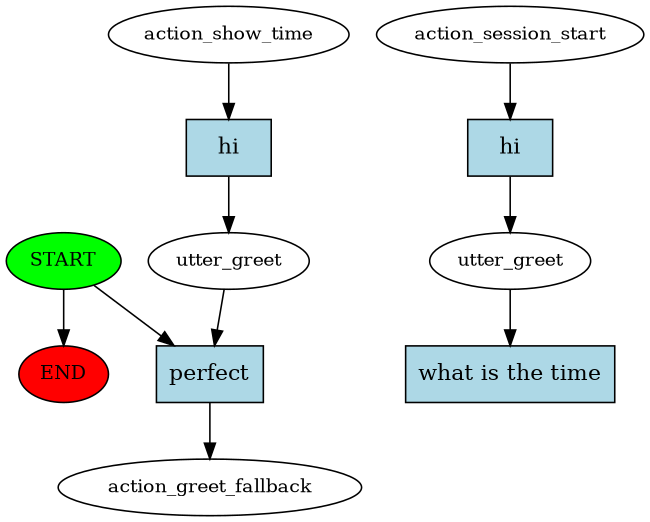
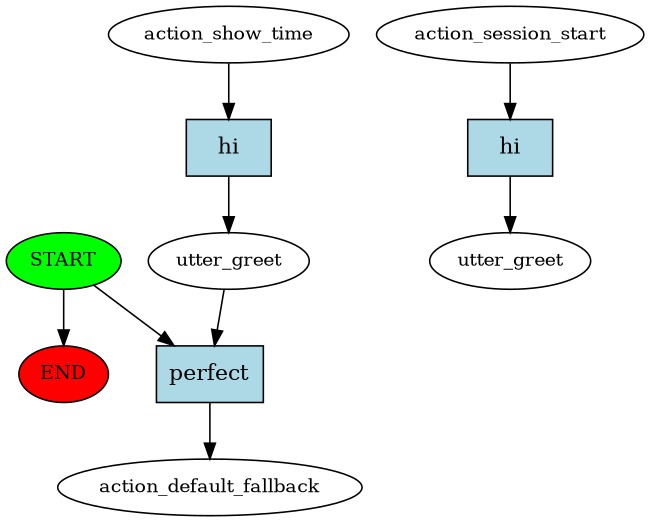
(510, 374) -> none
(210, 487) -> (210, 487)
